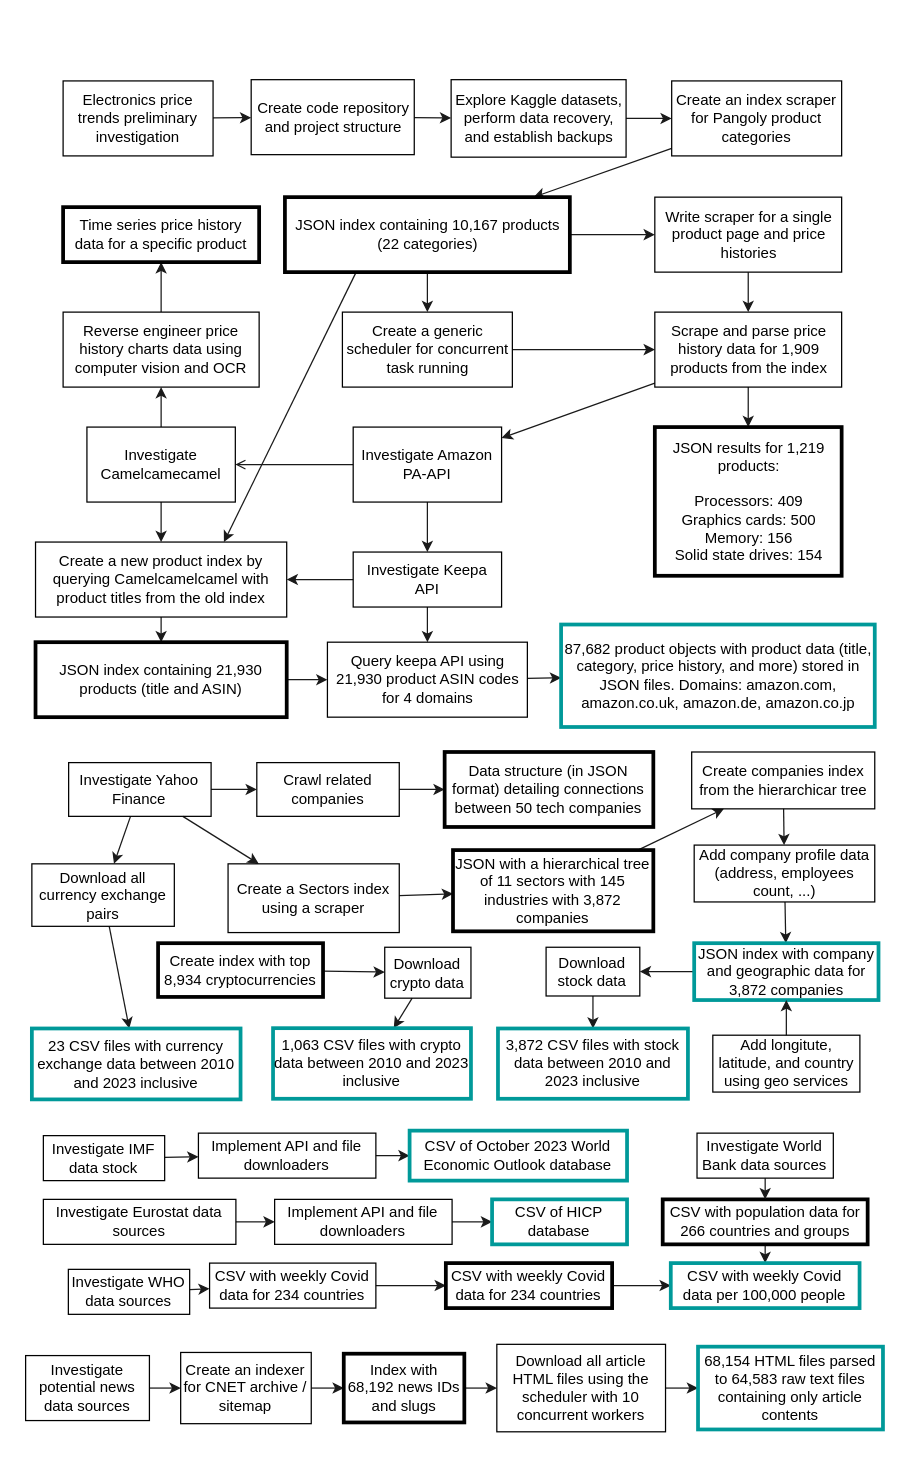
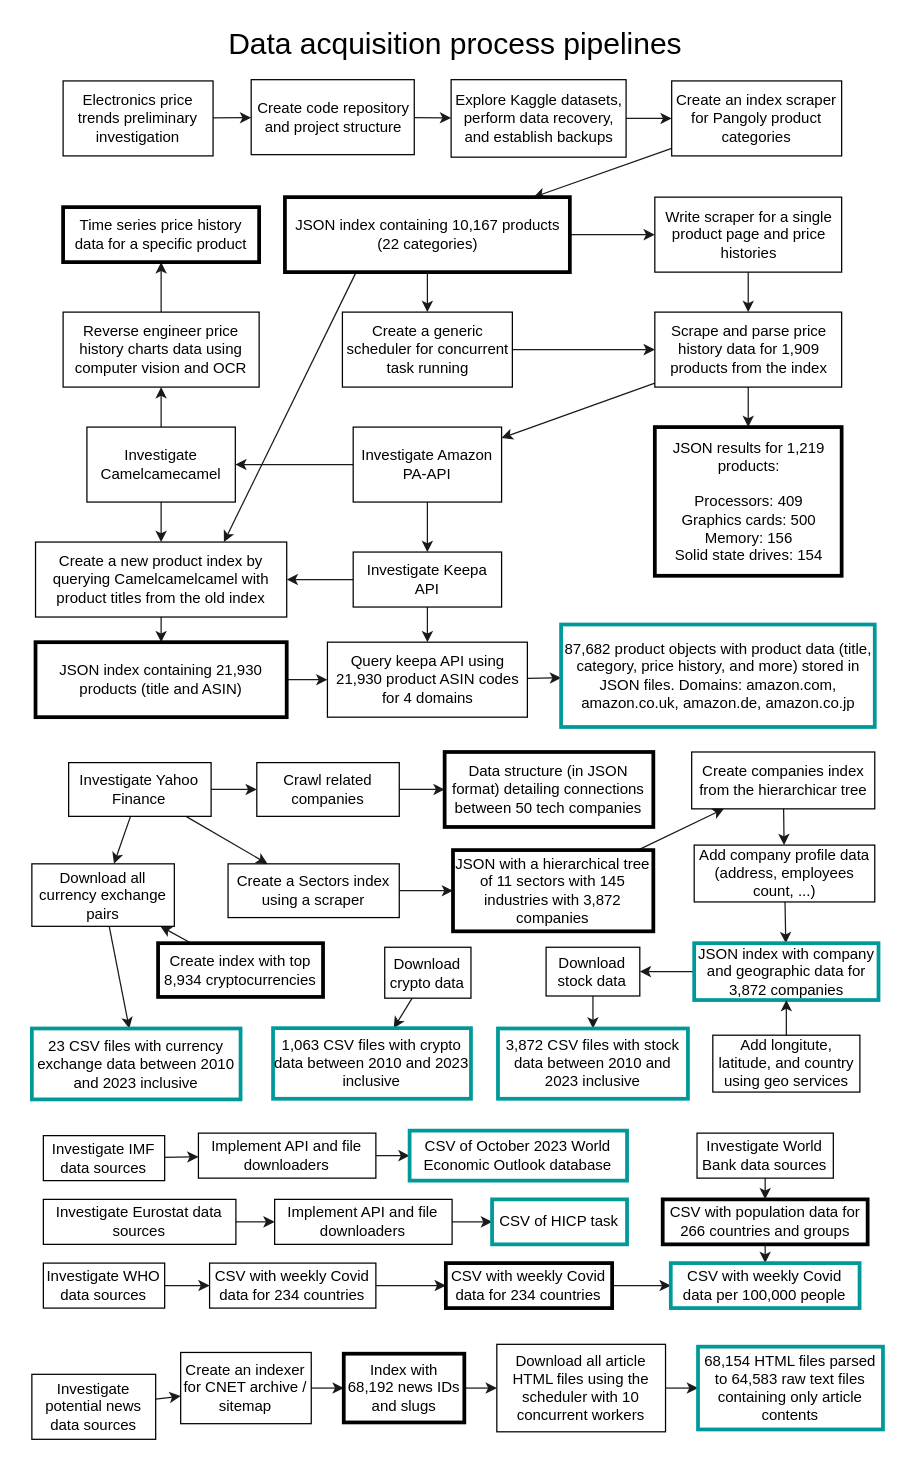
none -> (456, 44)
(242, 464) -> (245, 464)
(314, 898) -> (314, 891)
(349, 972) -> (178, 936)
(104, 1158) -> (104, 1158)
(559, 1222) -> (559, 1222)
(129, 1292) -> (104, 1286)
(88, 1388) -> (94, 1407)
